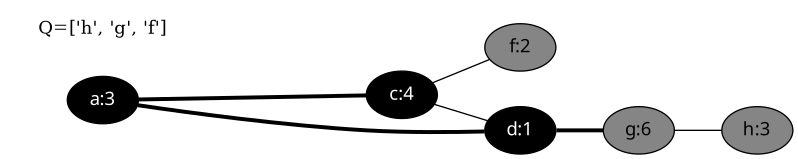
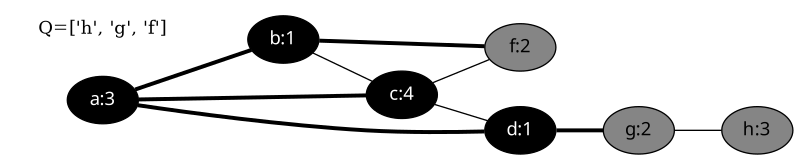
none -> (283, 40)
(639, 130) -> (639, 130)
